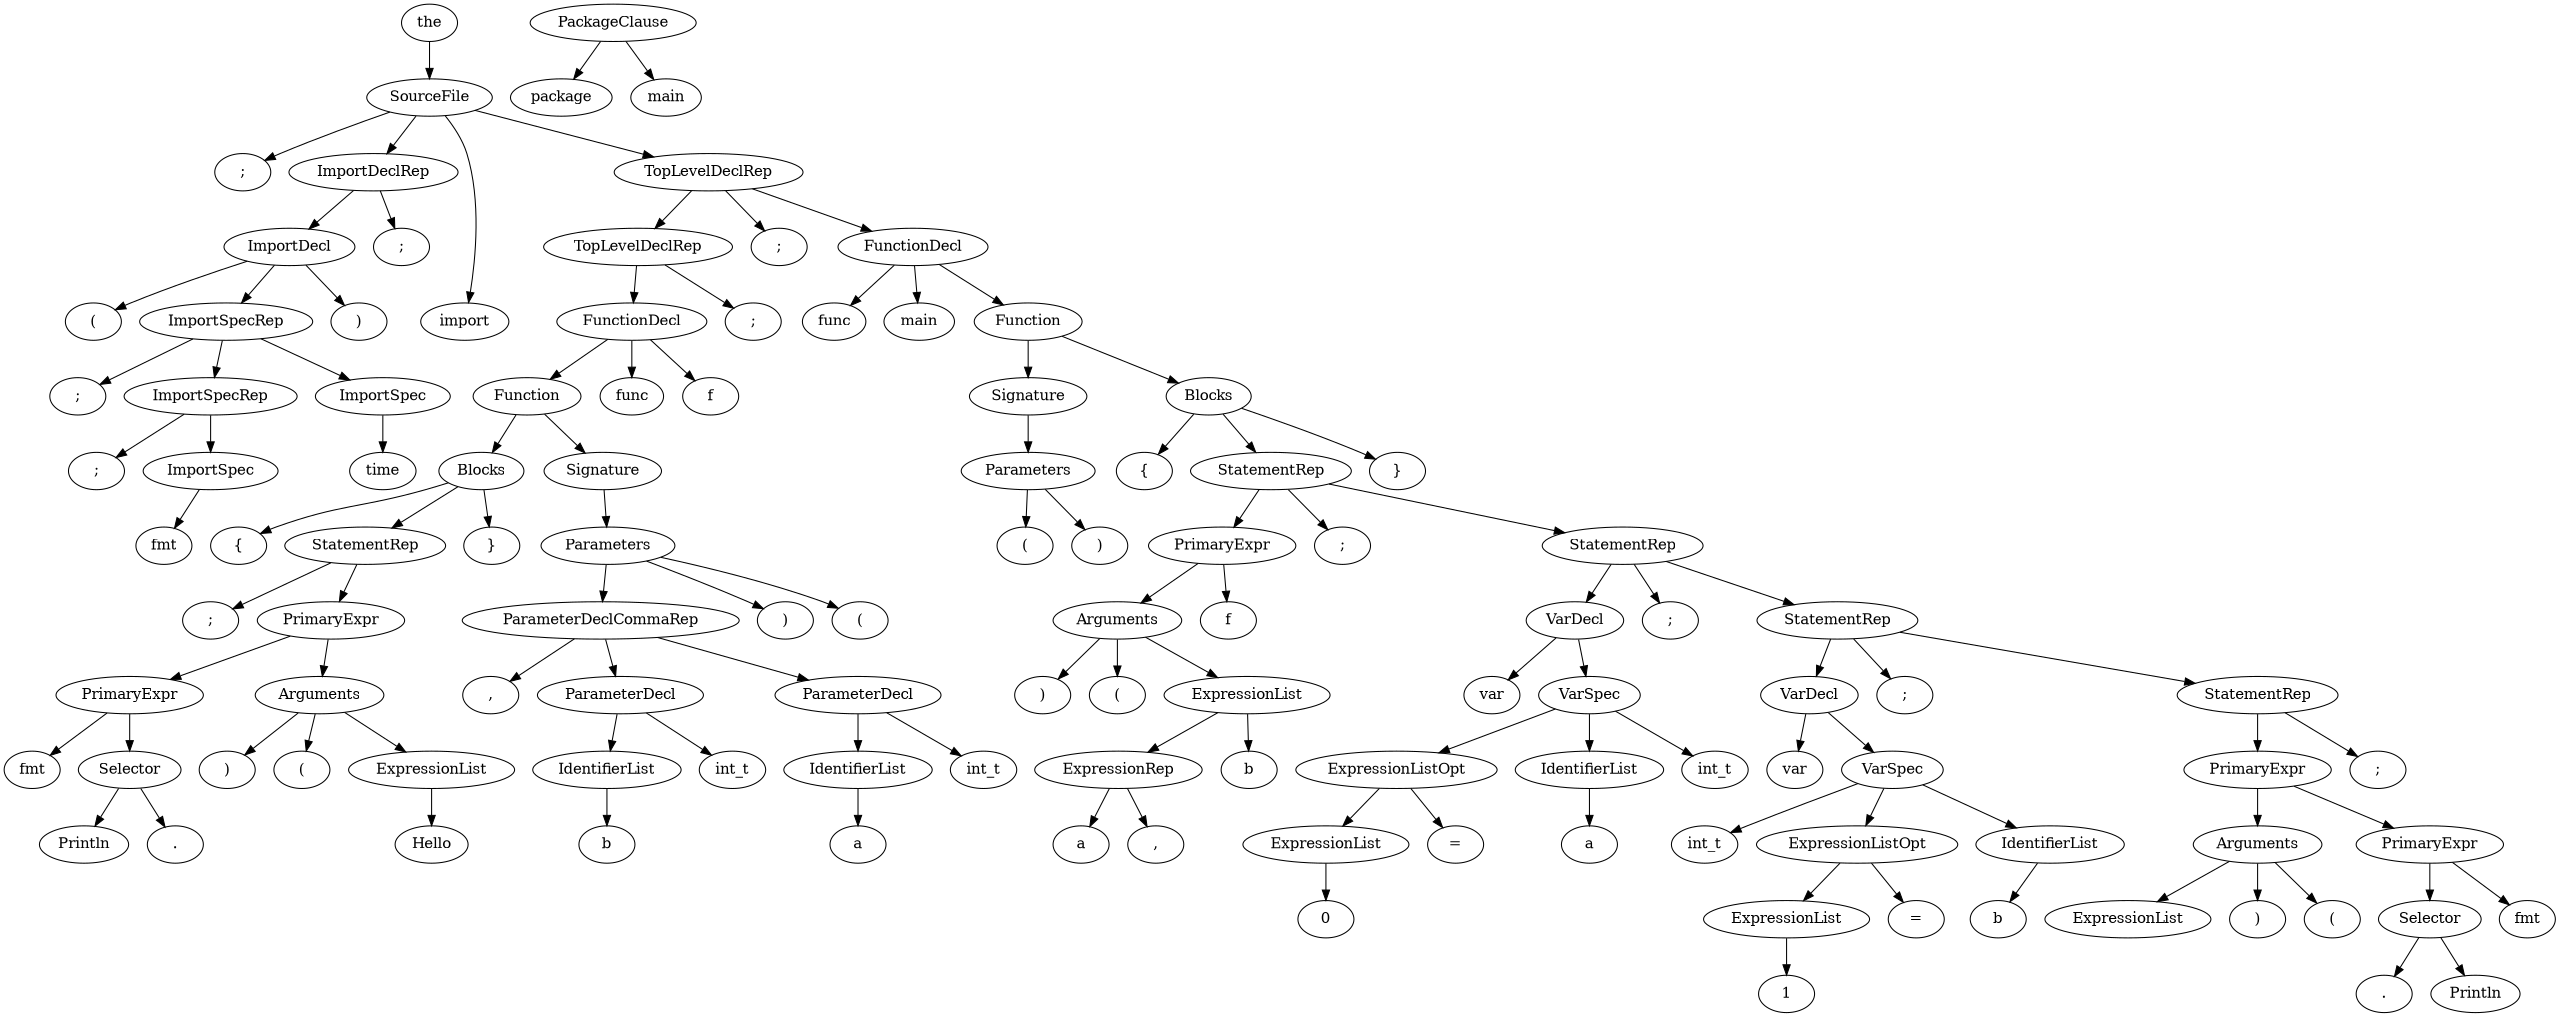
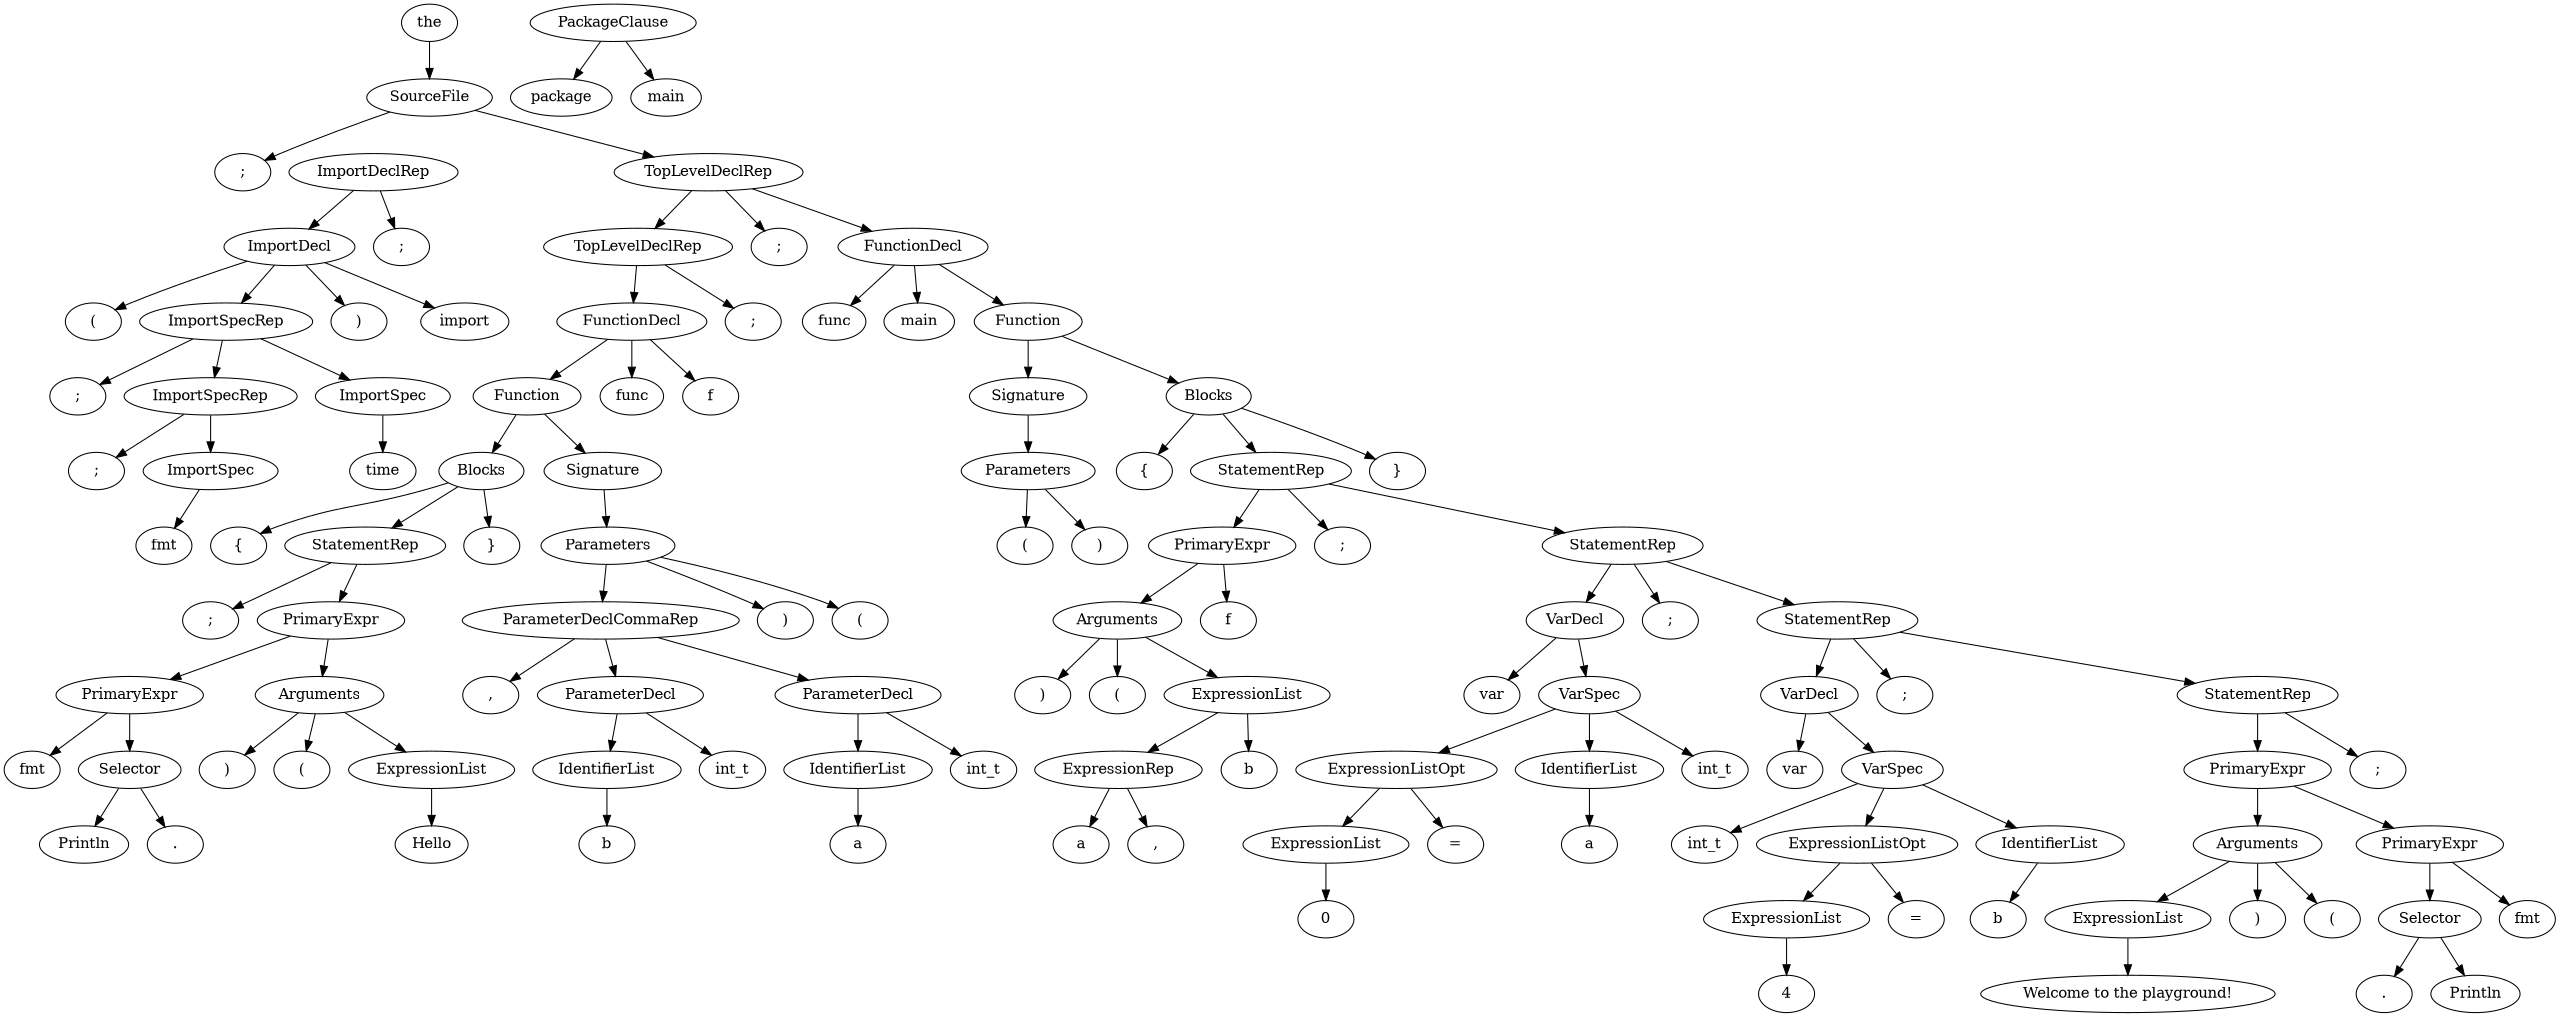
(405, 131) -> none
(475, 201) -> (375, 283)
(1787, 994) -> (1787, 994)
none -> (2128, 994)
